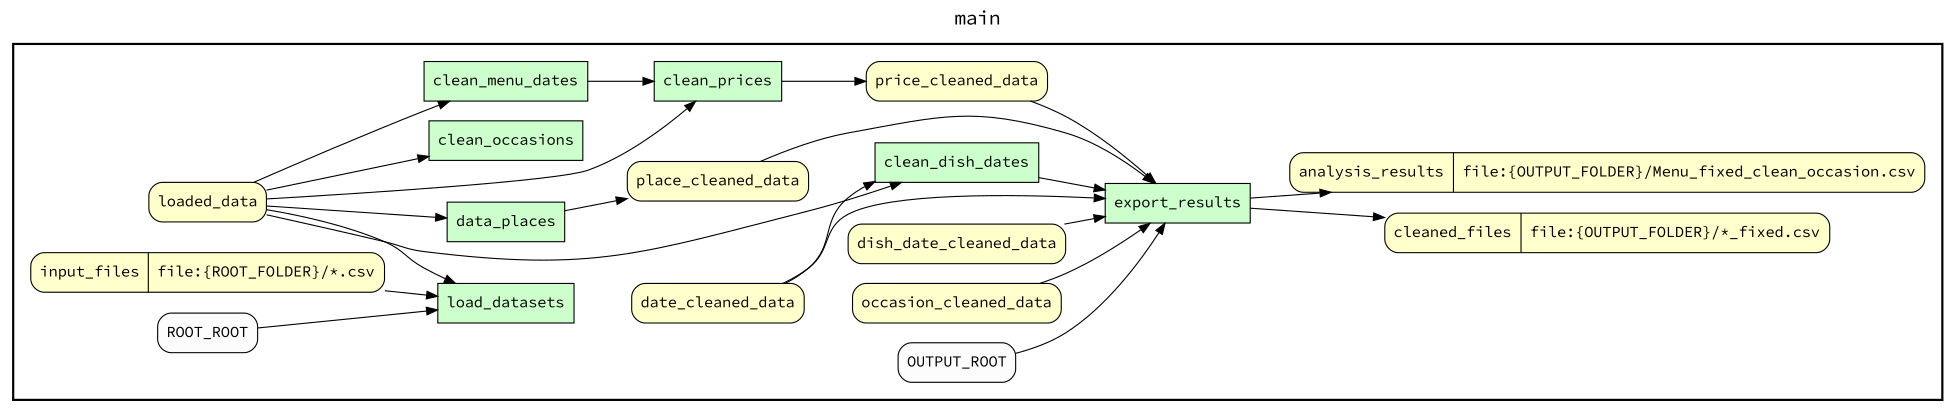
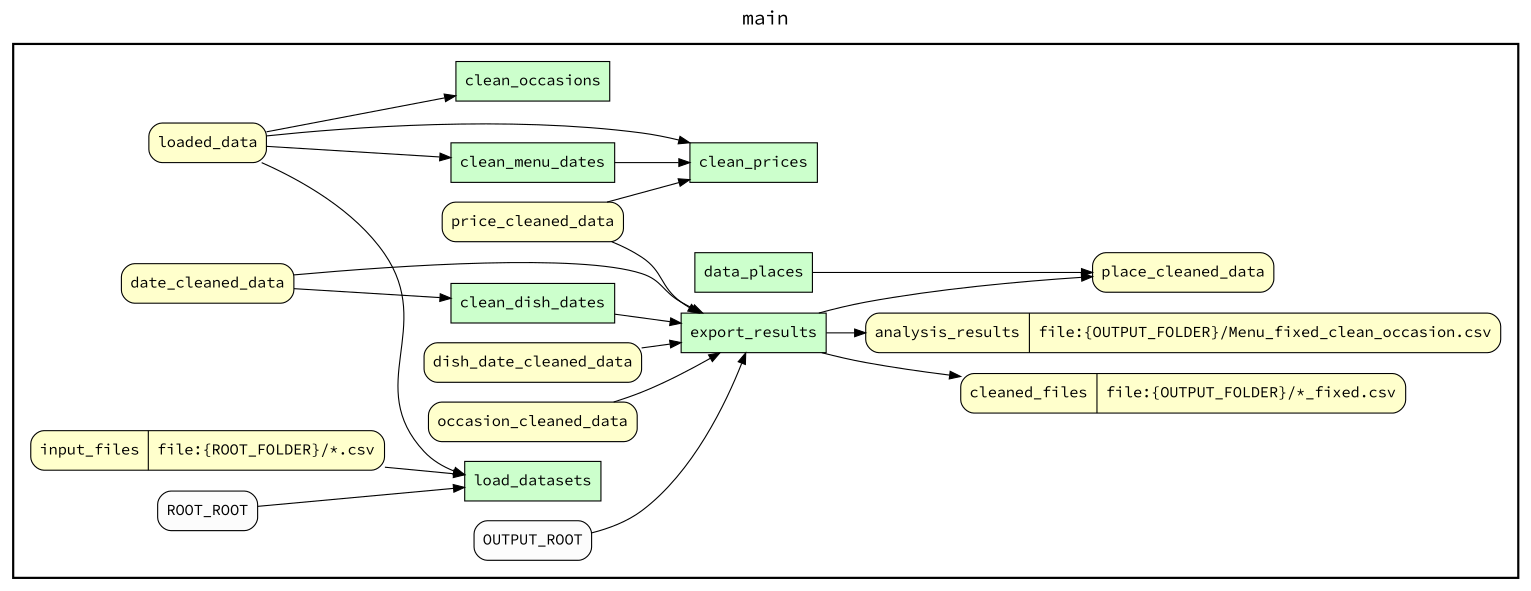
(818, 81) -> (643, 192)
(956, 116) -> (949, 290)
(351, 212) -> none
(581, 259) -> none
